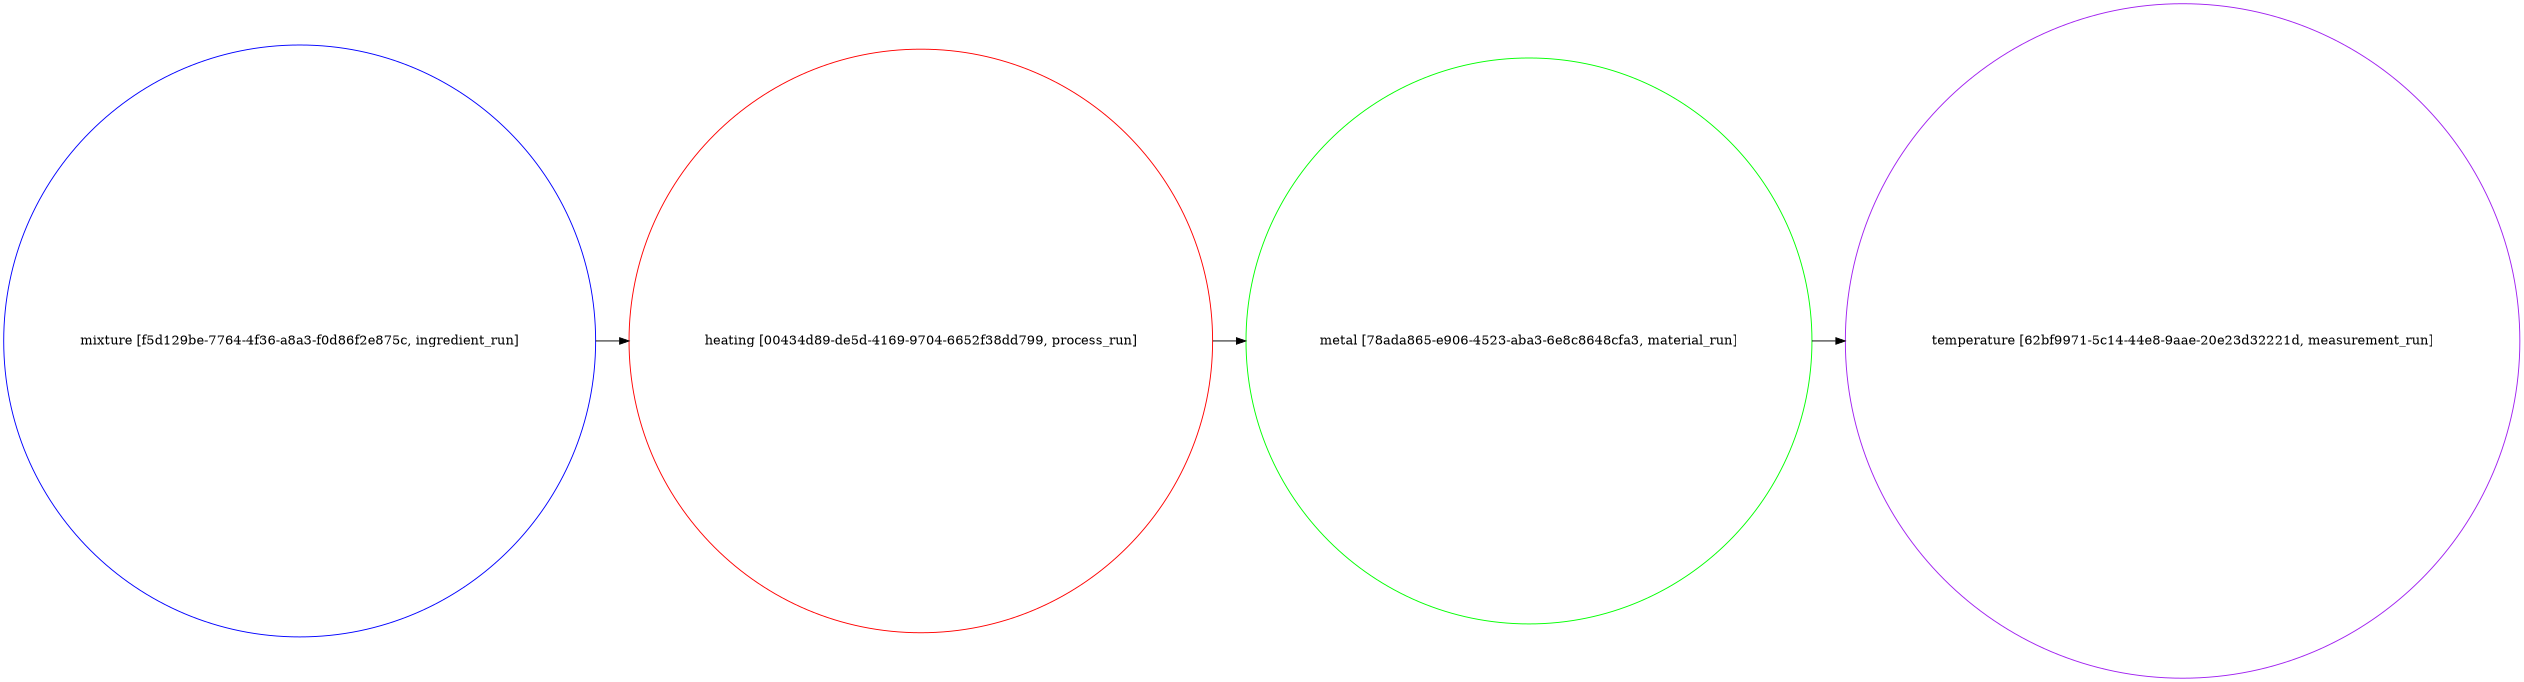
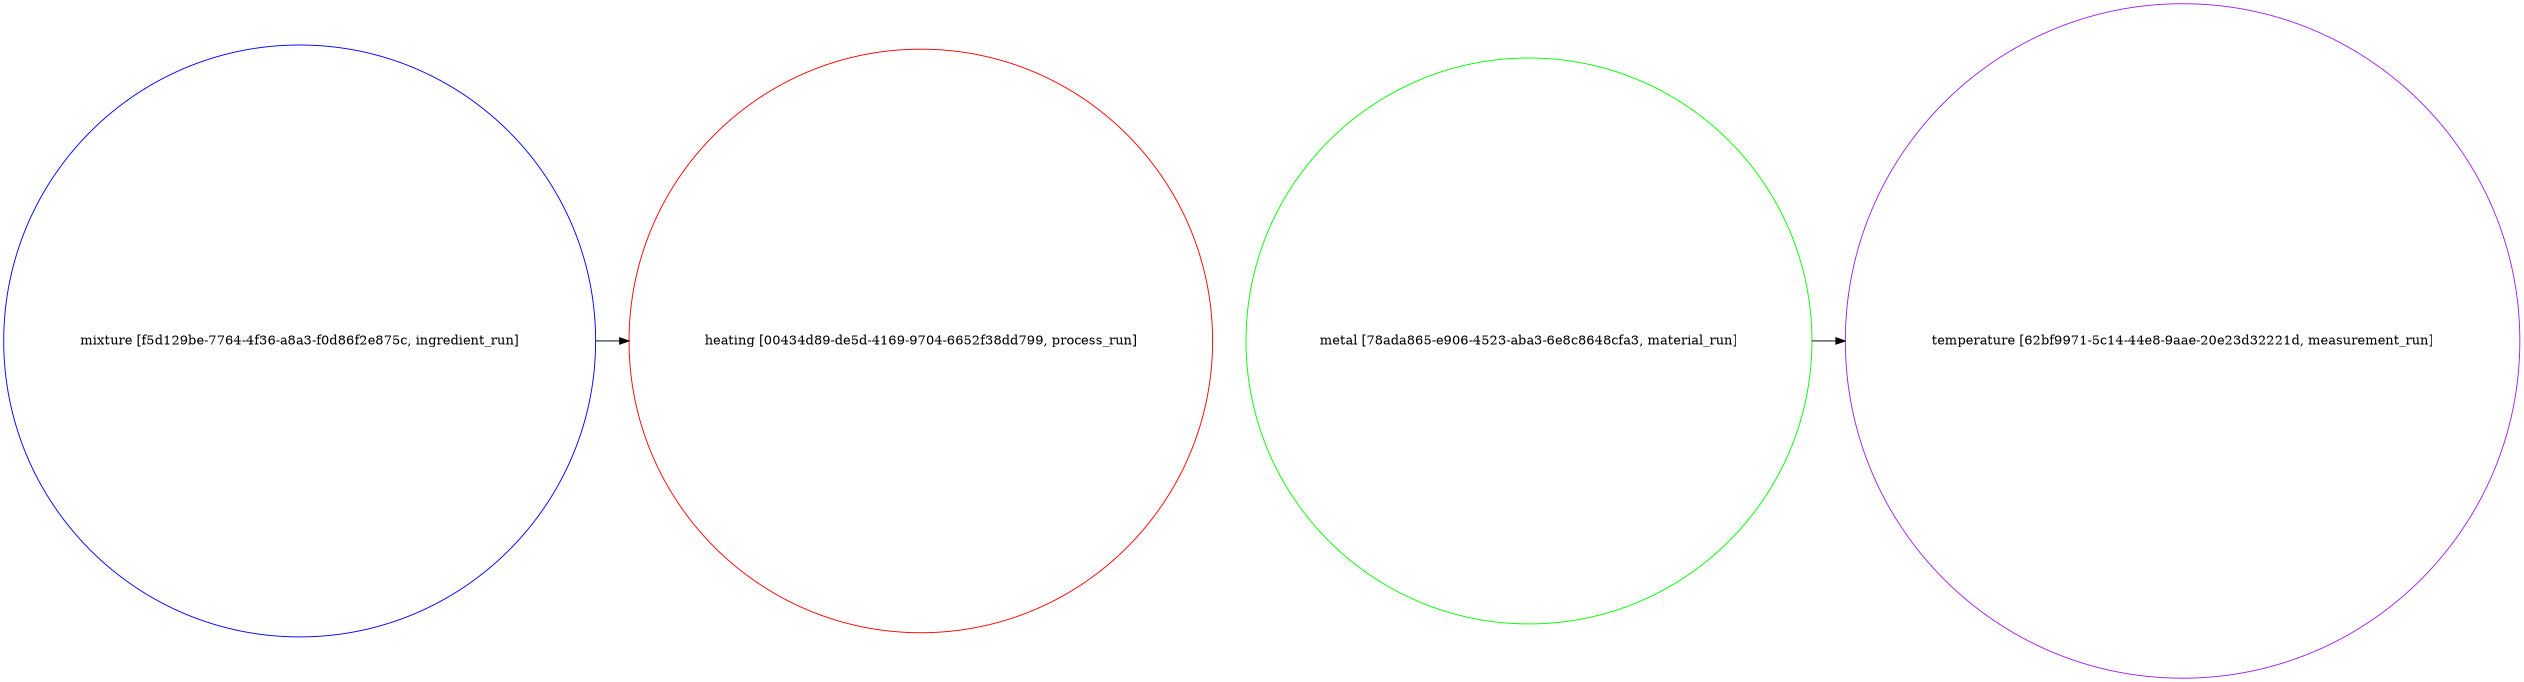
(1225, 341) -> none
